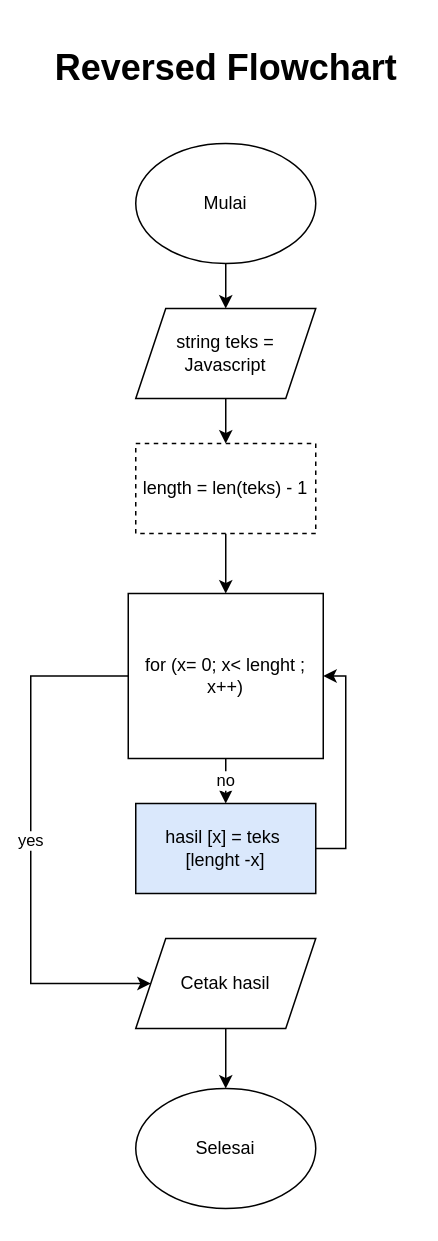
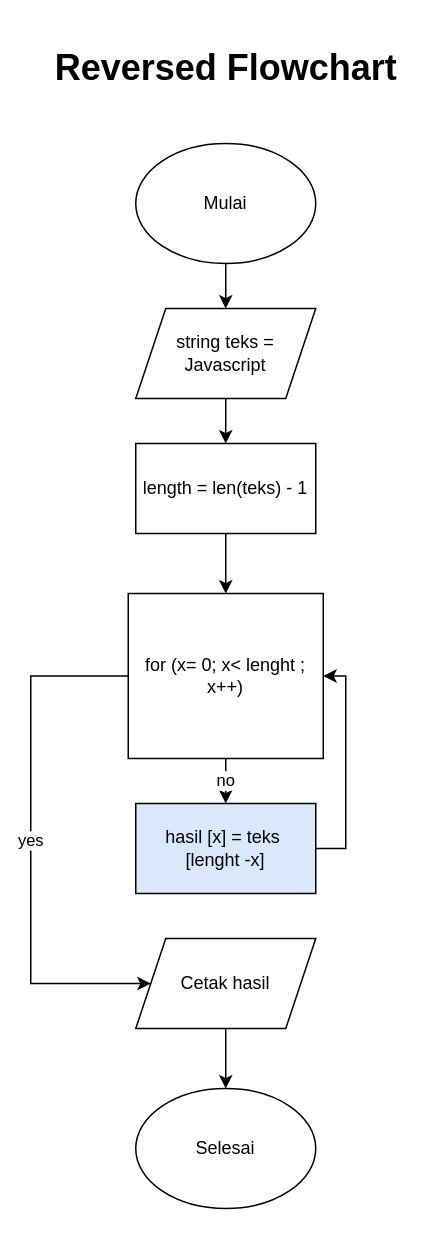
(226, 488) -> (226, 488)
